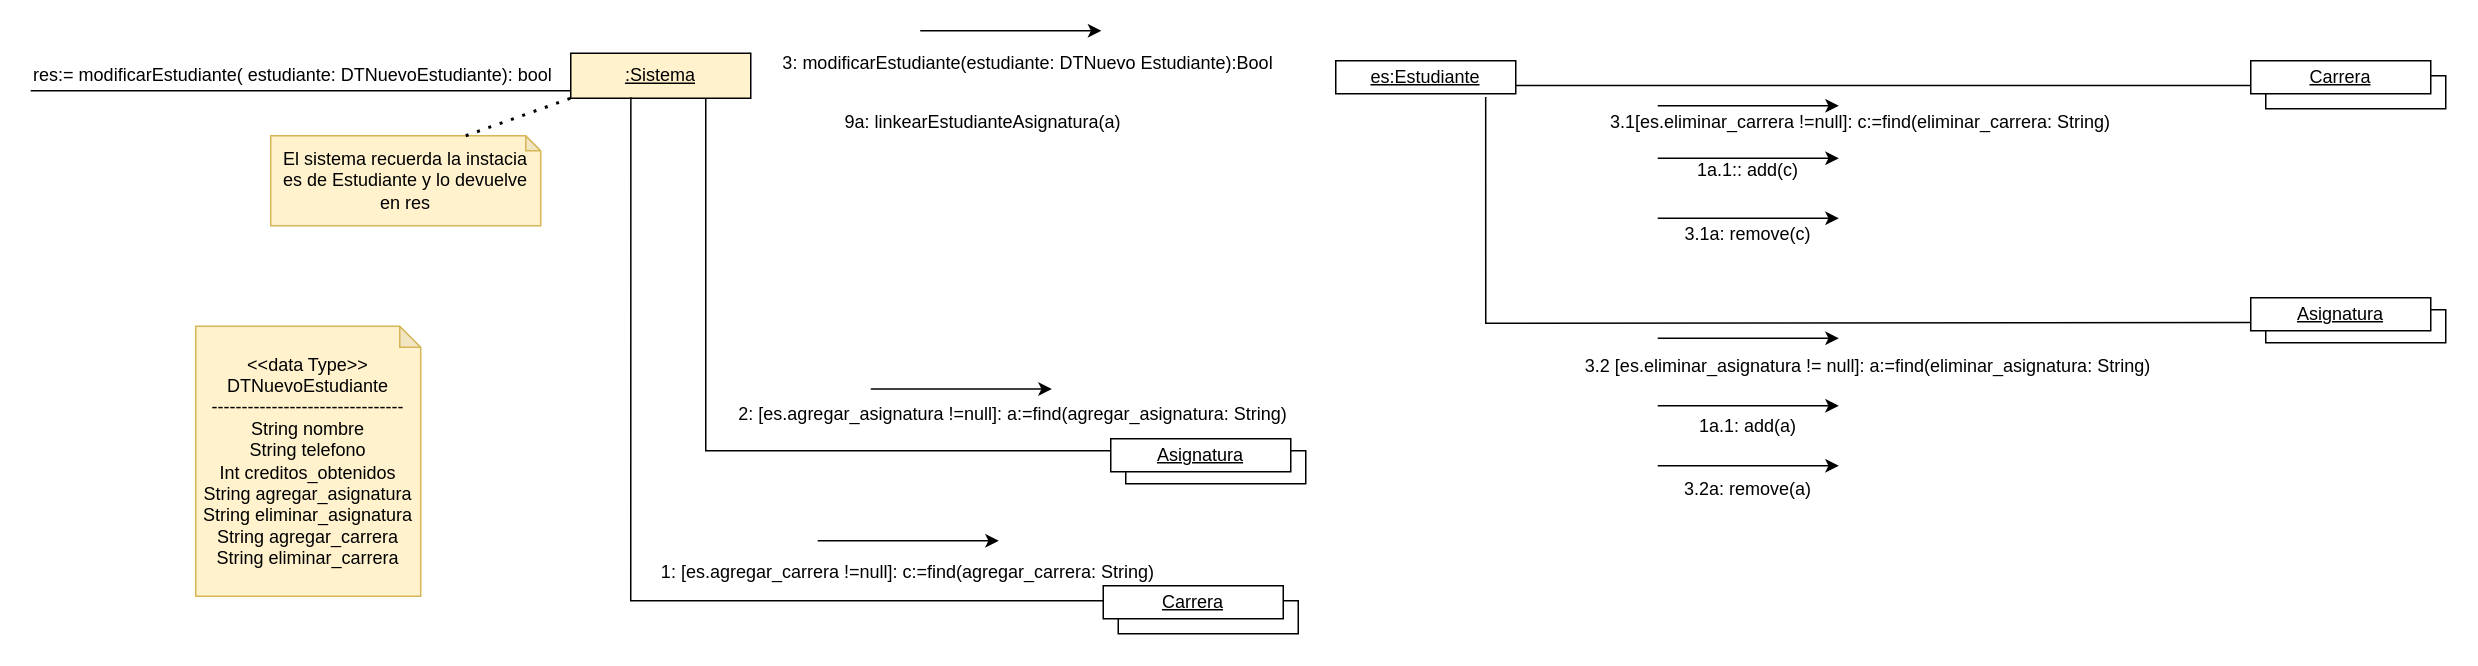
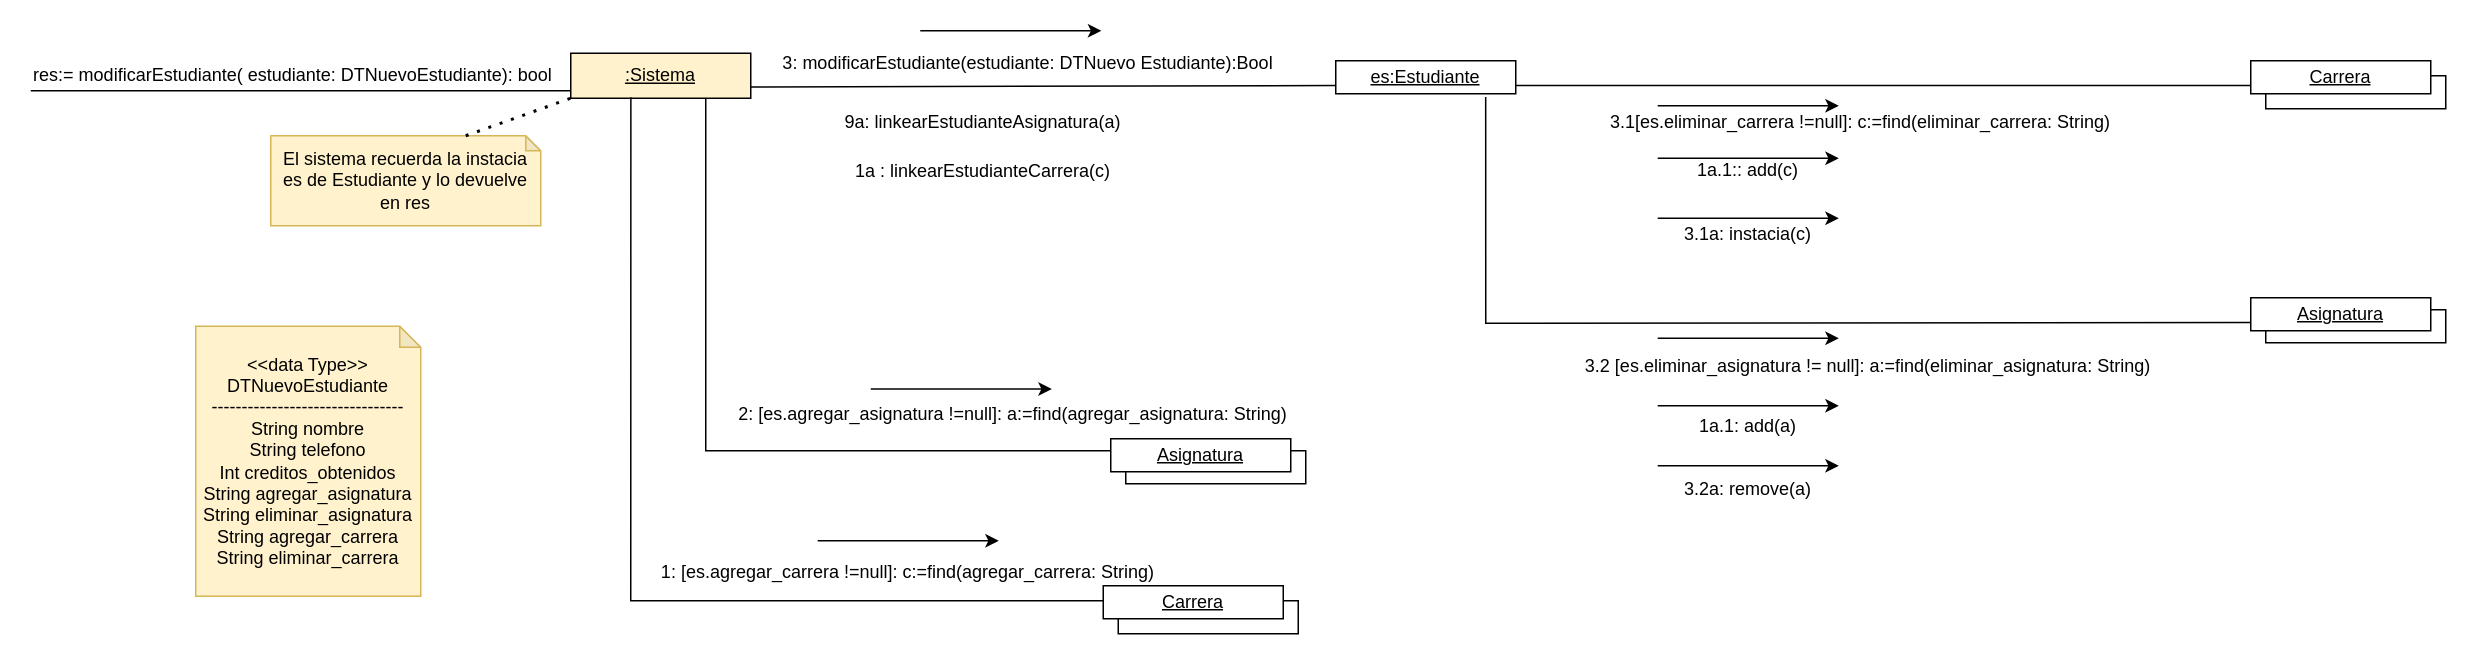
none -> (1043, 86)
none -> (983, 172)
(1748, 235) -> (1748, 235)
